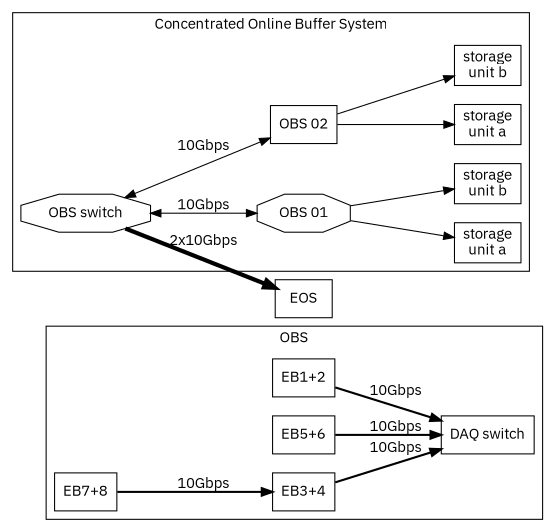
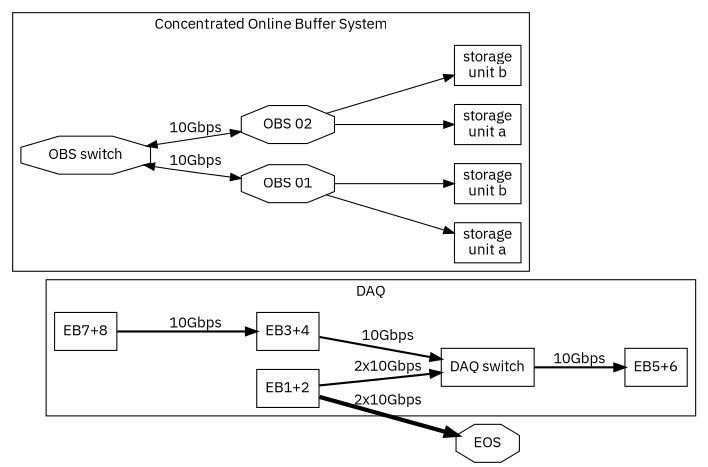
(304, 125) -> (288, 125)
(195, 256) -> (364, 409)
(304, 299) -> (488, 443)
(294, 338) -> (371, 292)
(396, 391) -> (388, 367)
(383, 435) -> (574, 367)
